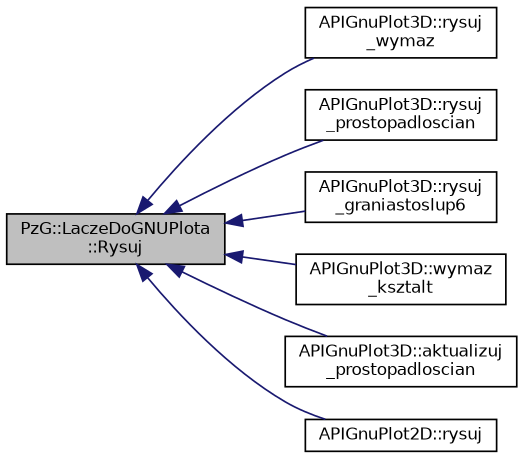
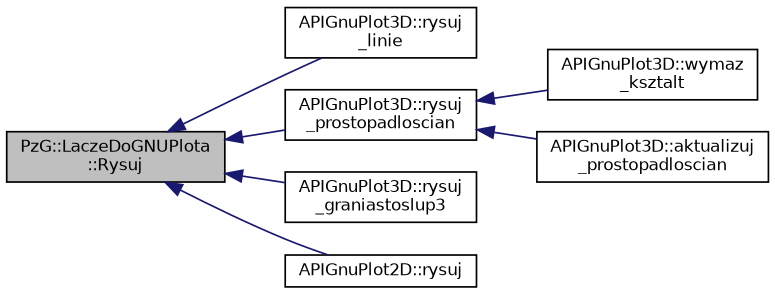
(401, 33) -> (381, 33)
(401, 197) -> (381, 197)
(269, 261) -> (521, 94)
(254, 306) -> (515, 136)
